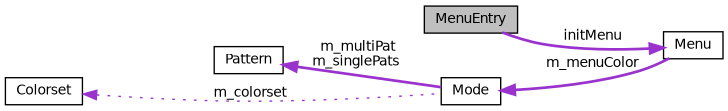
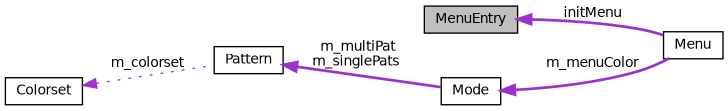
(575, 48) -> (598, 23)
(269, 101) -> (155, 74)
